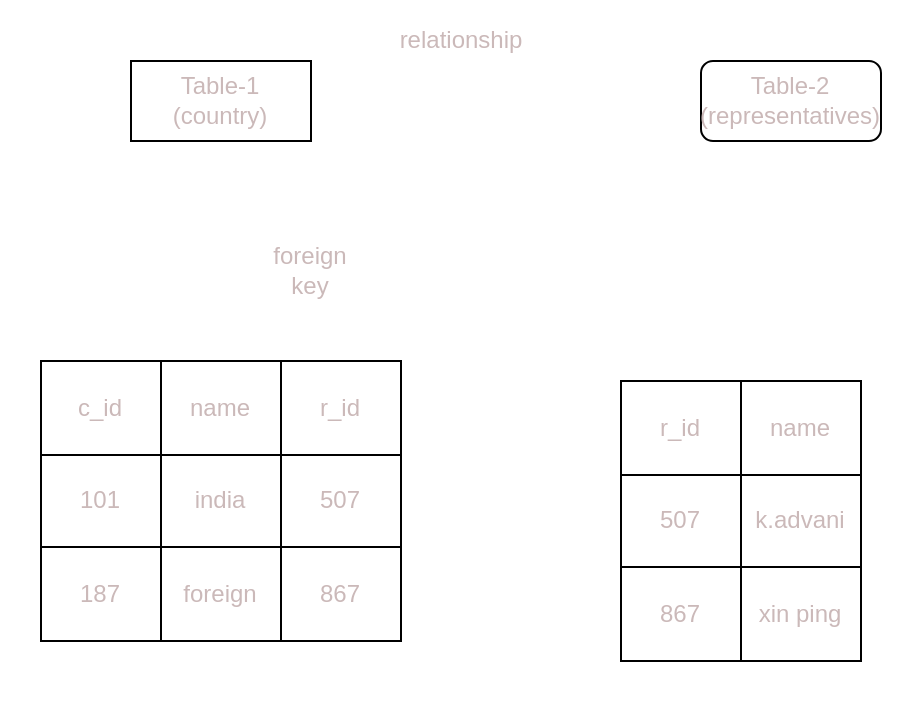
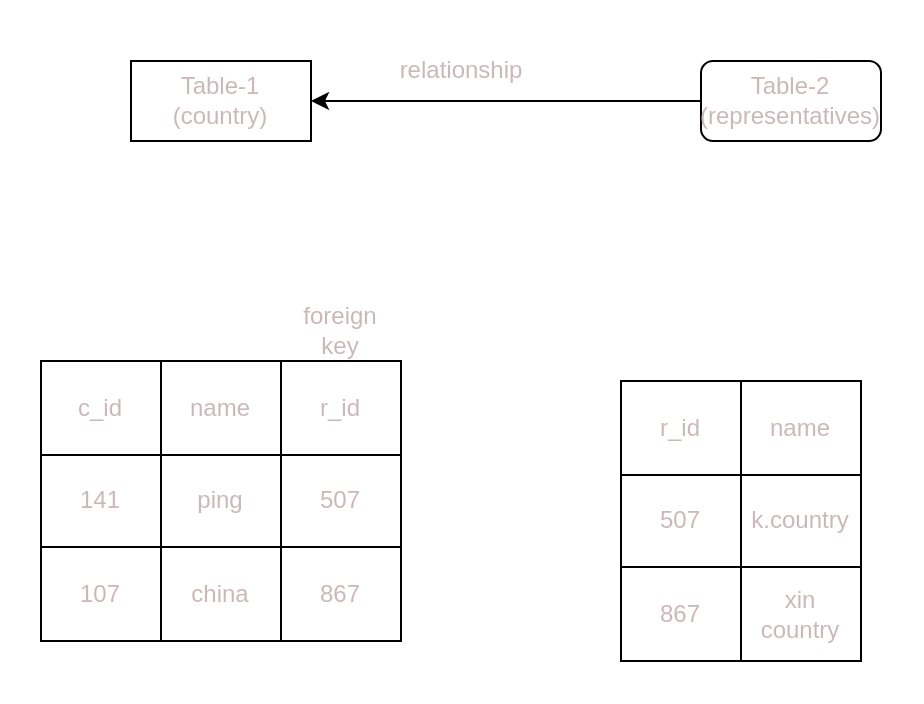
(461, 41) -> (461, 71)
none -> (513, 101)
(311, 271) -> (341, 331)
(101, 501) -> (101, 501)
(221, 501) -> (221, 501)
(801, 521) -> (801, 521)
(101, 595) -> (101, 595)
(221, 595) -> (221, 595)
(801, 615) -> (801, 615)
